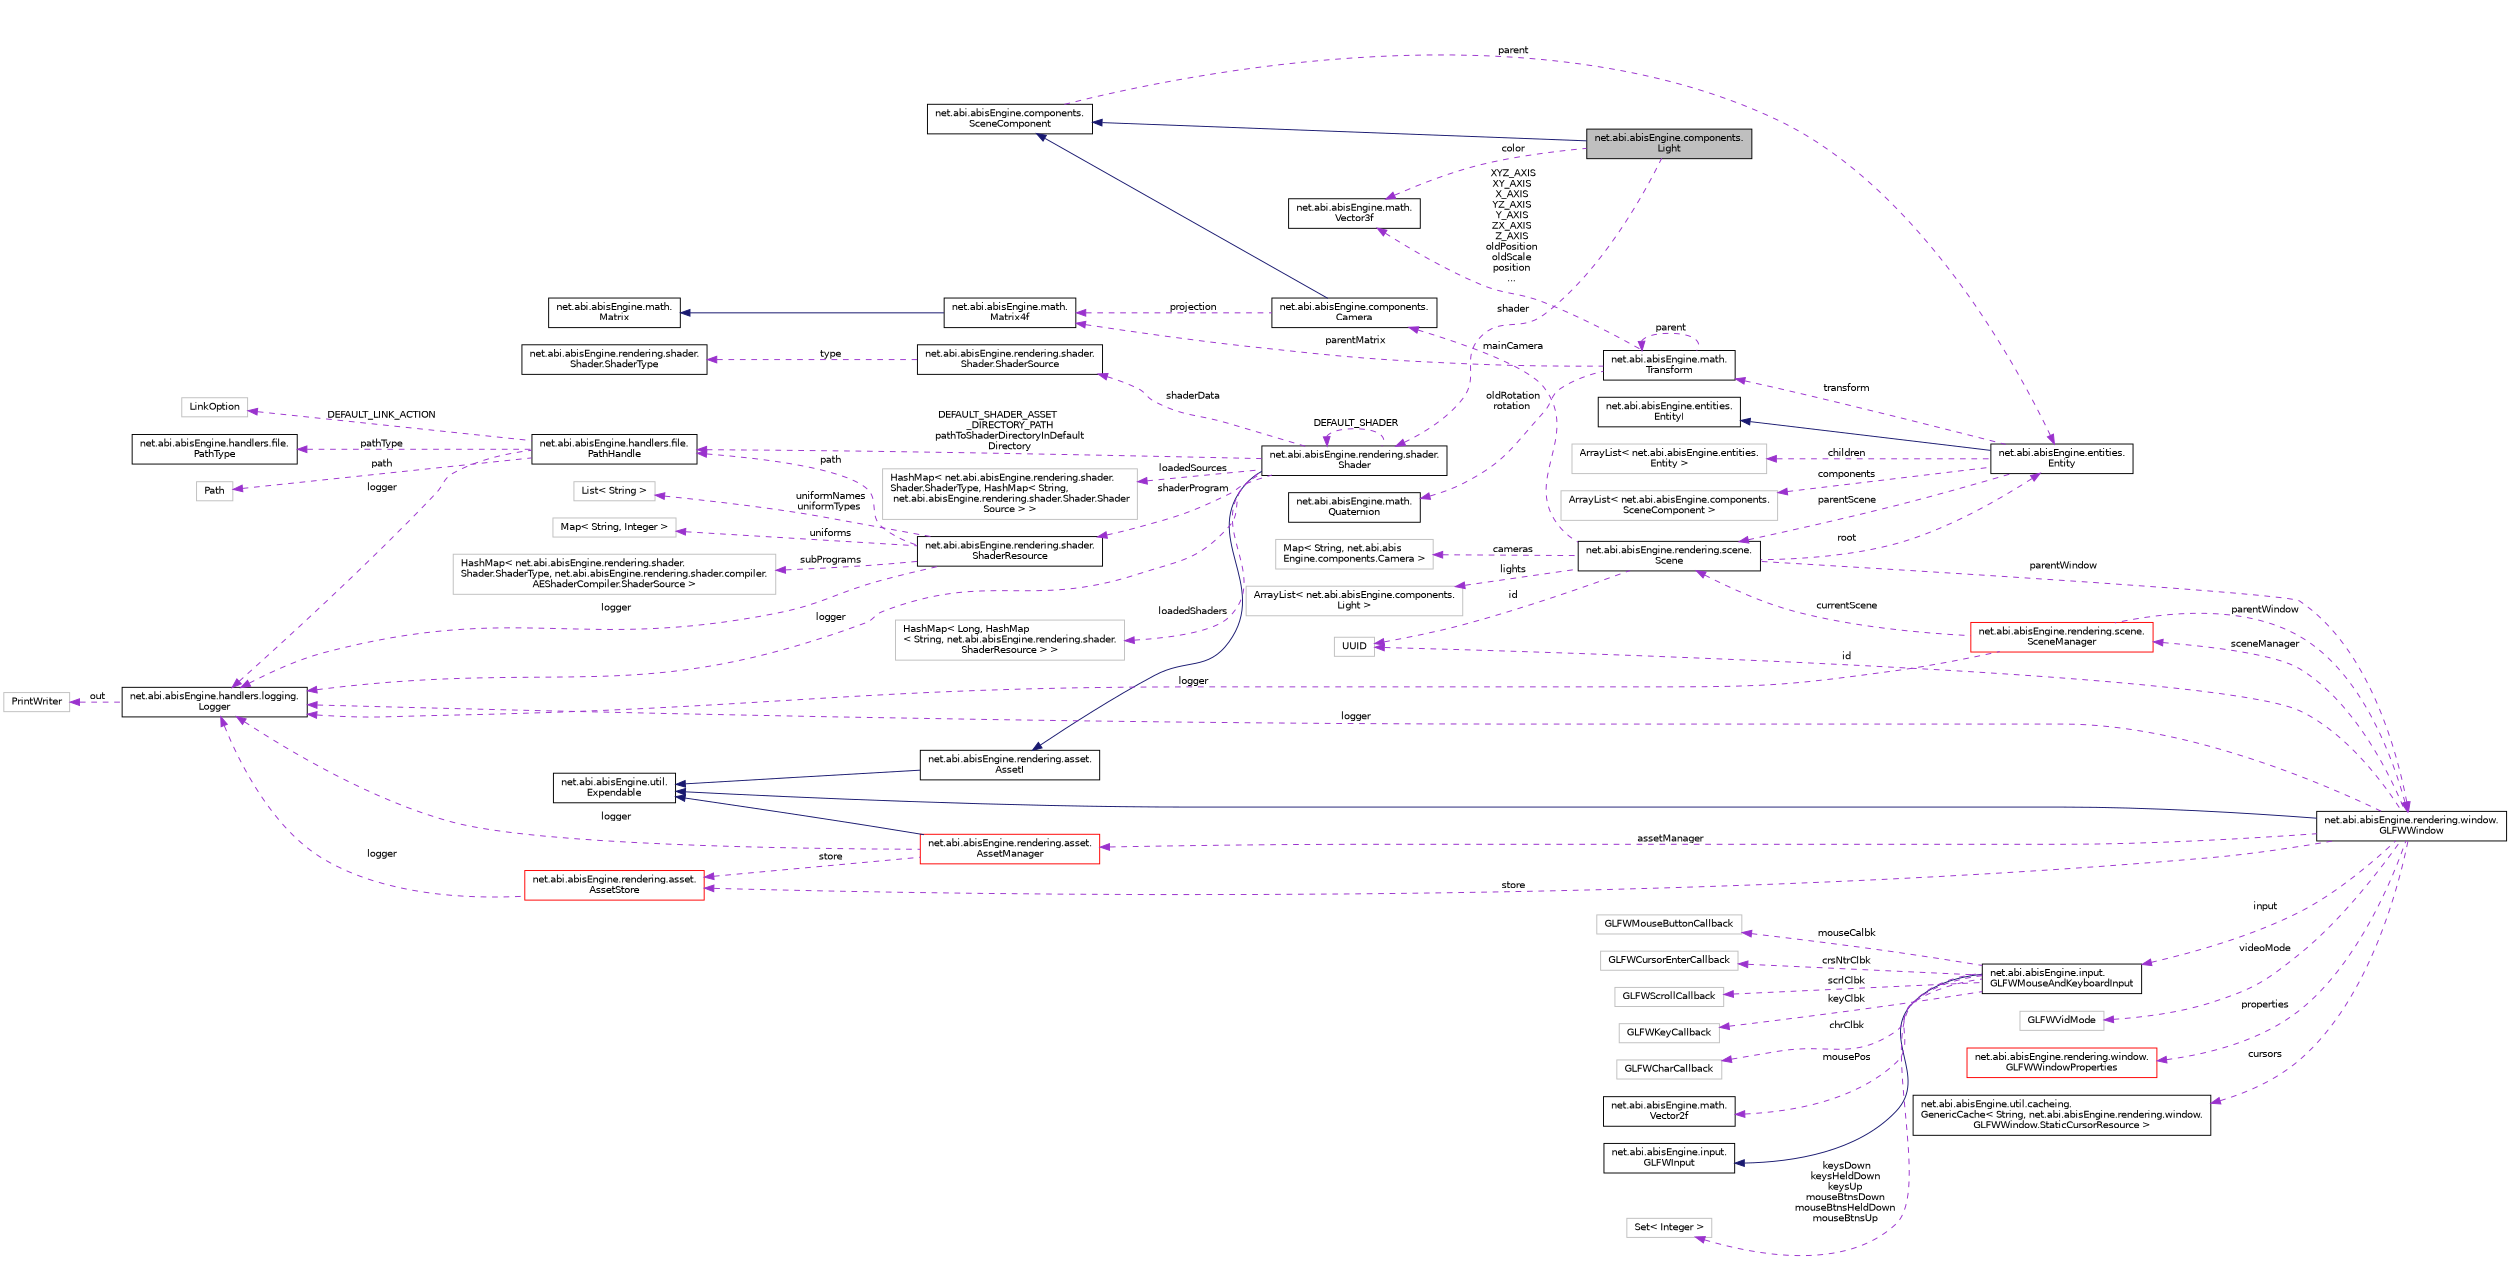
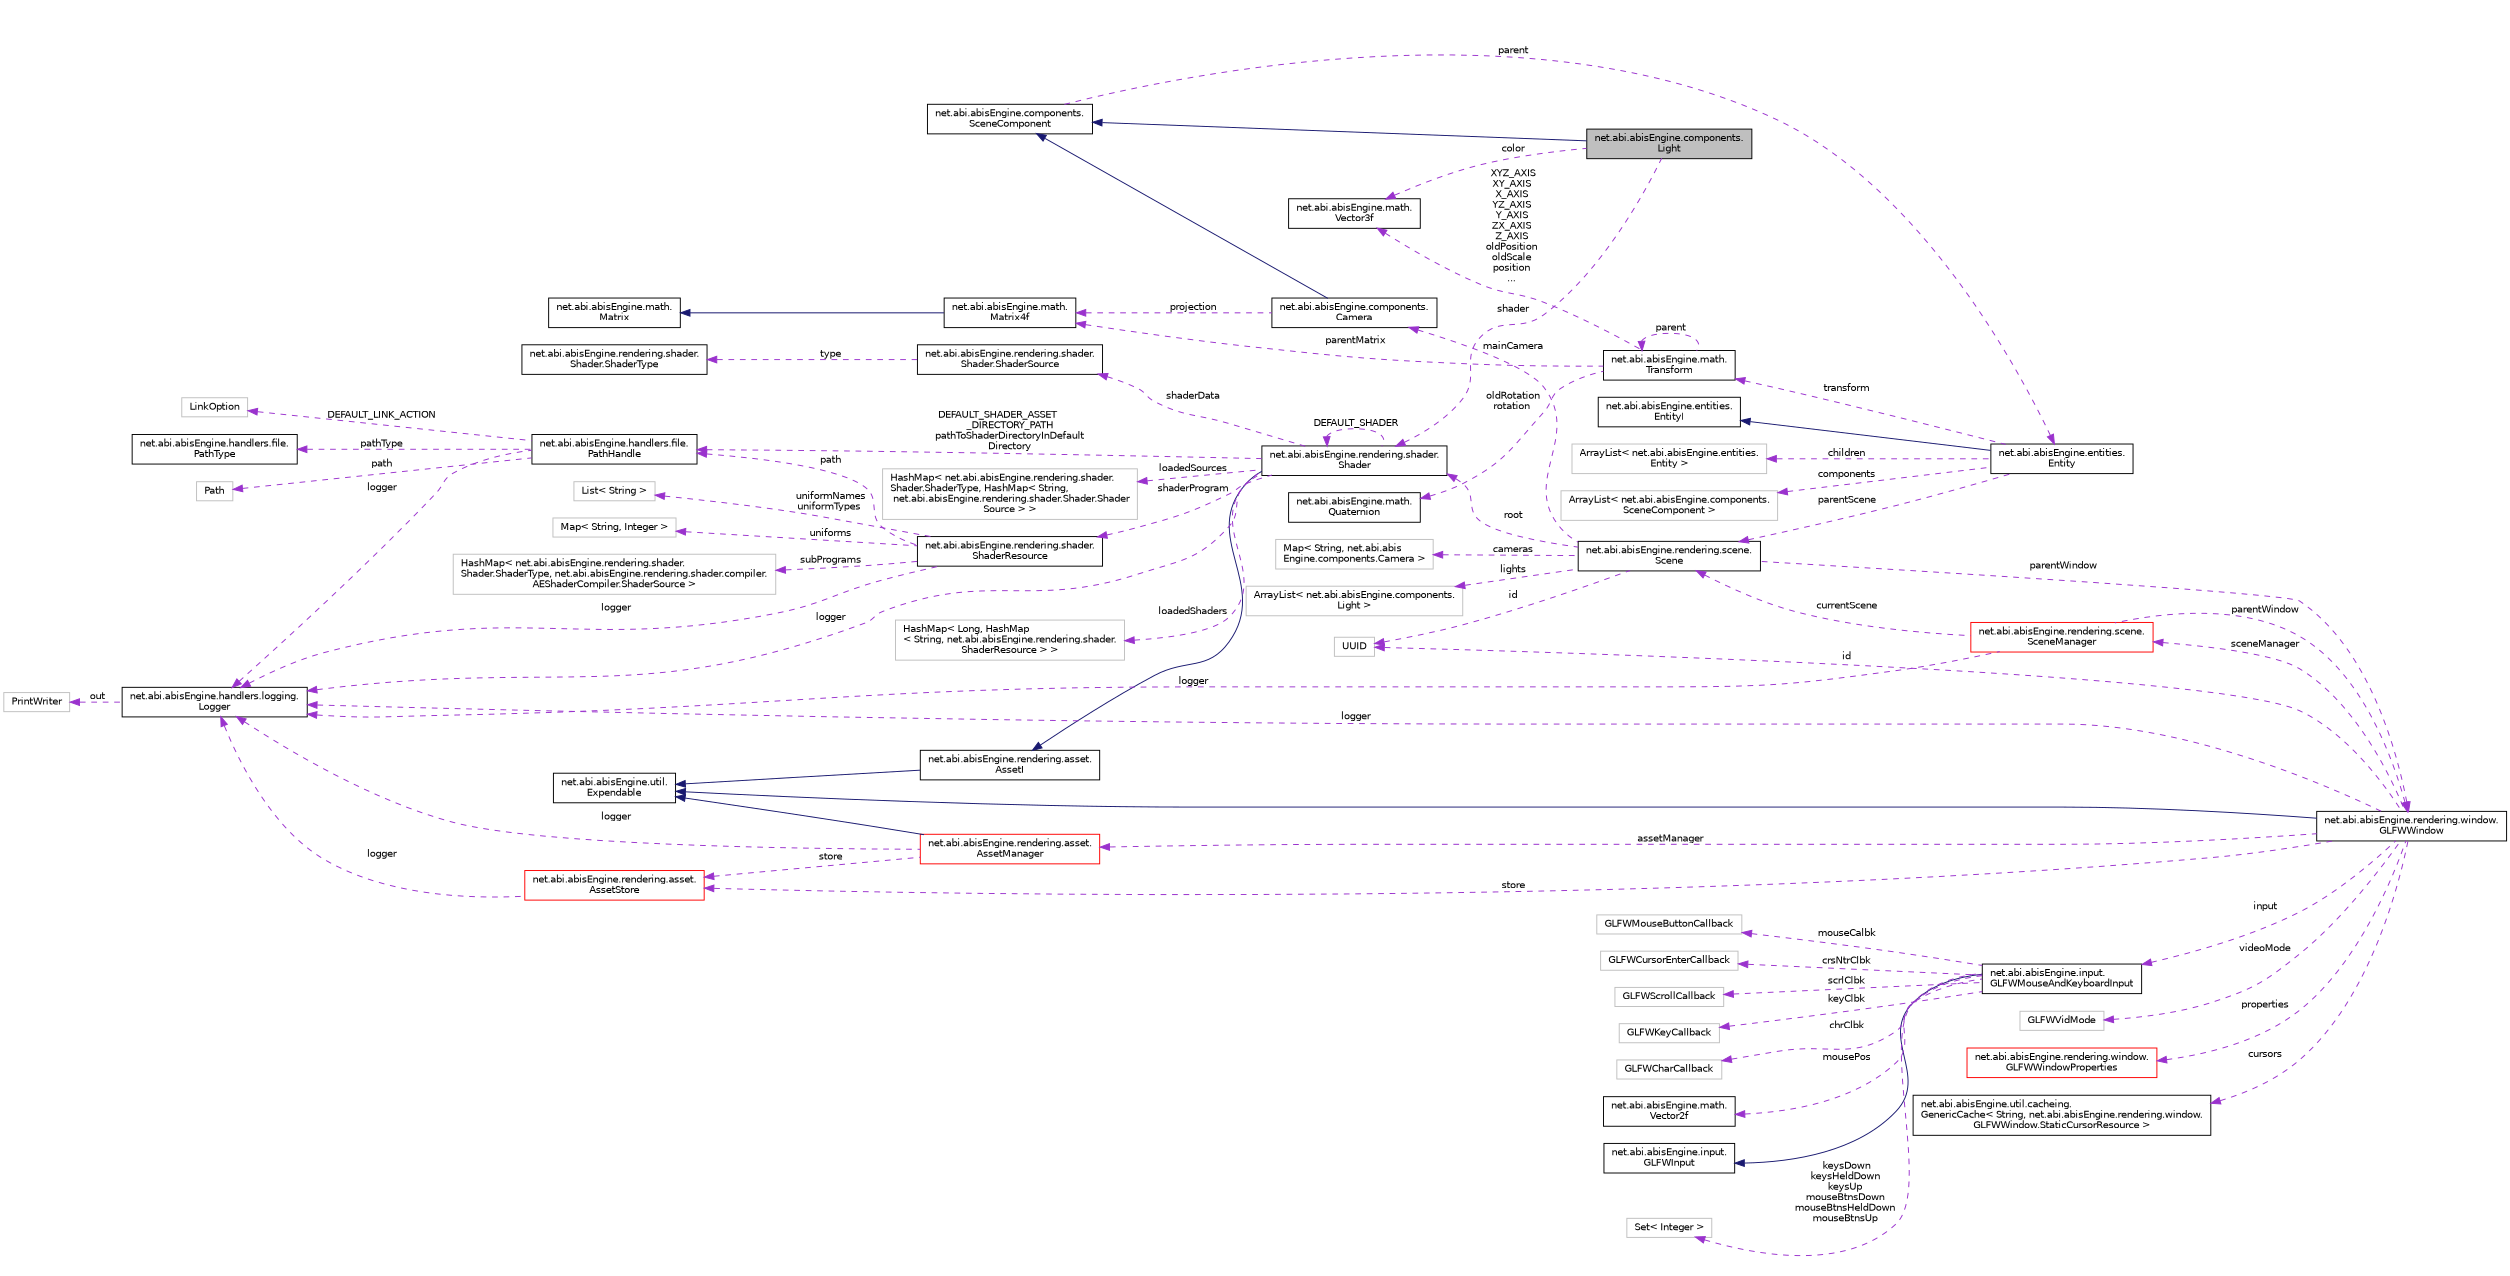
(1903, 542) -> (1503, 532)
